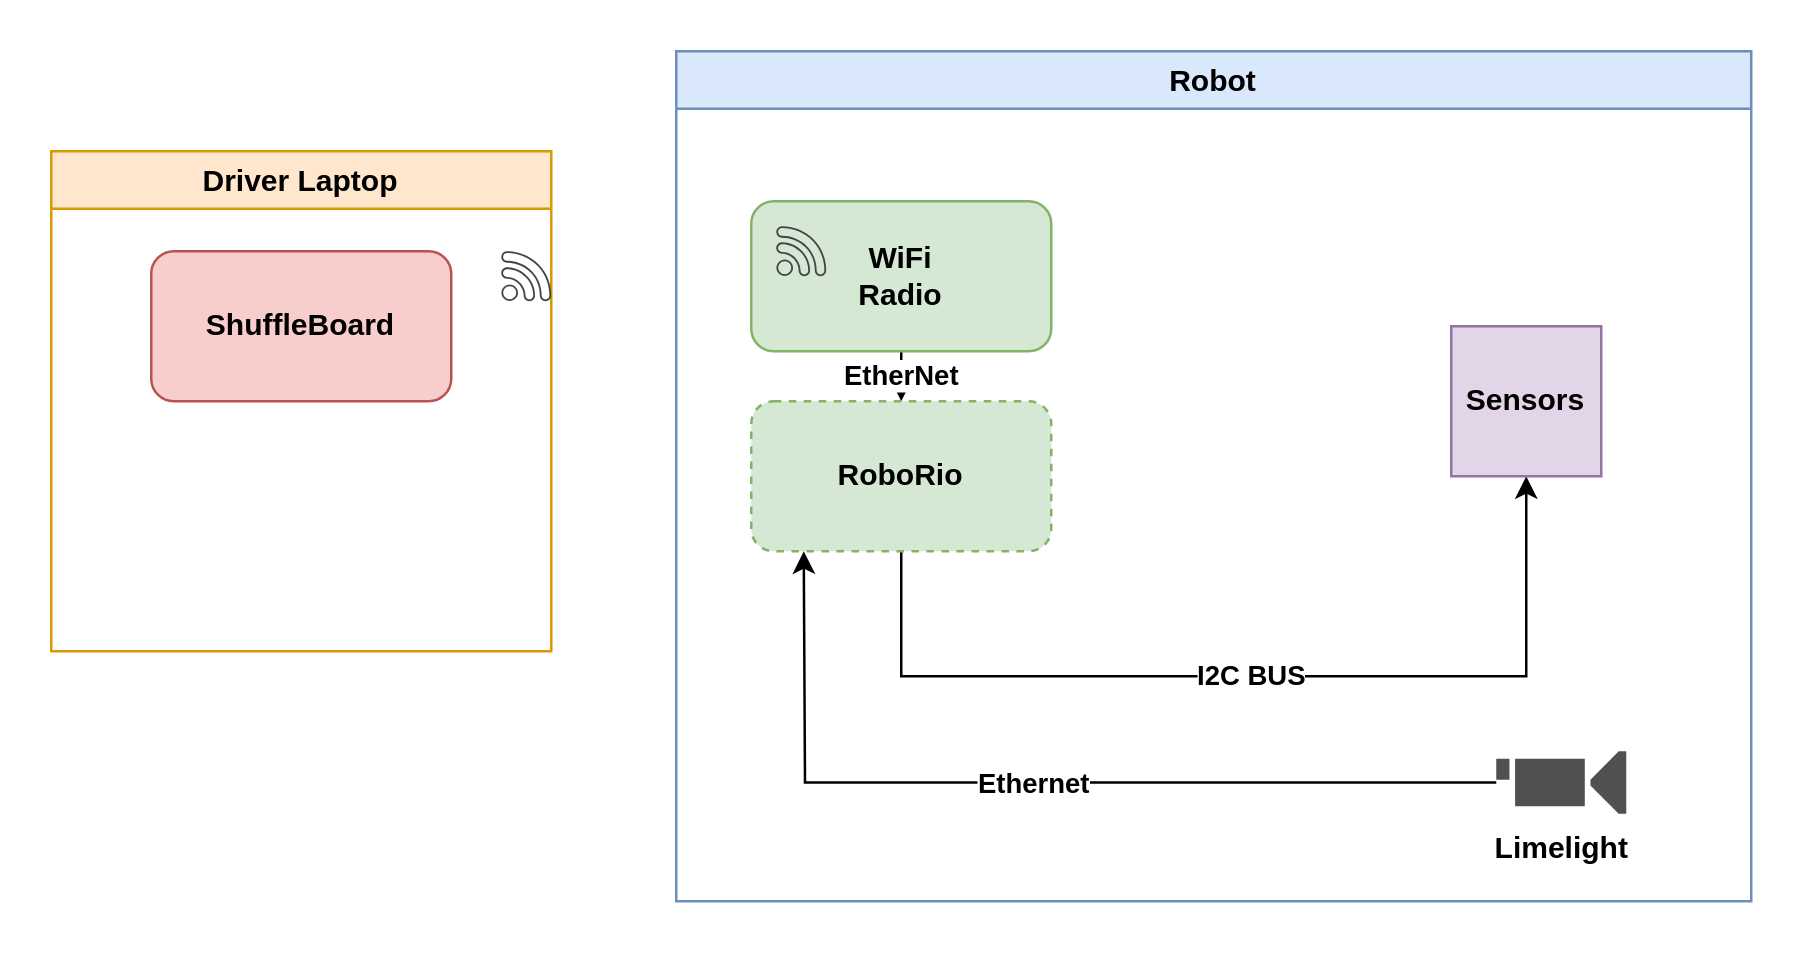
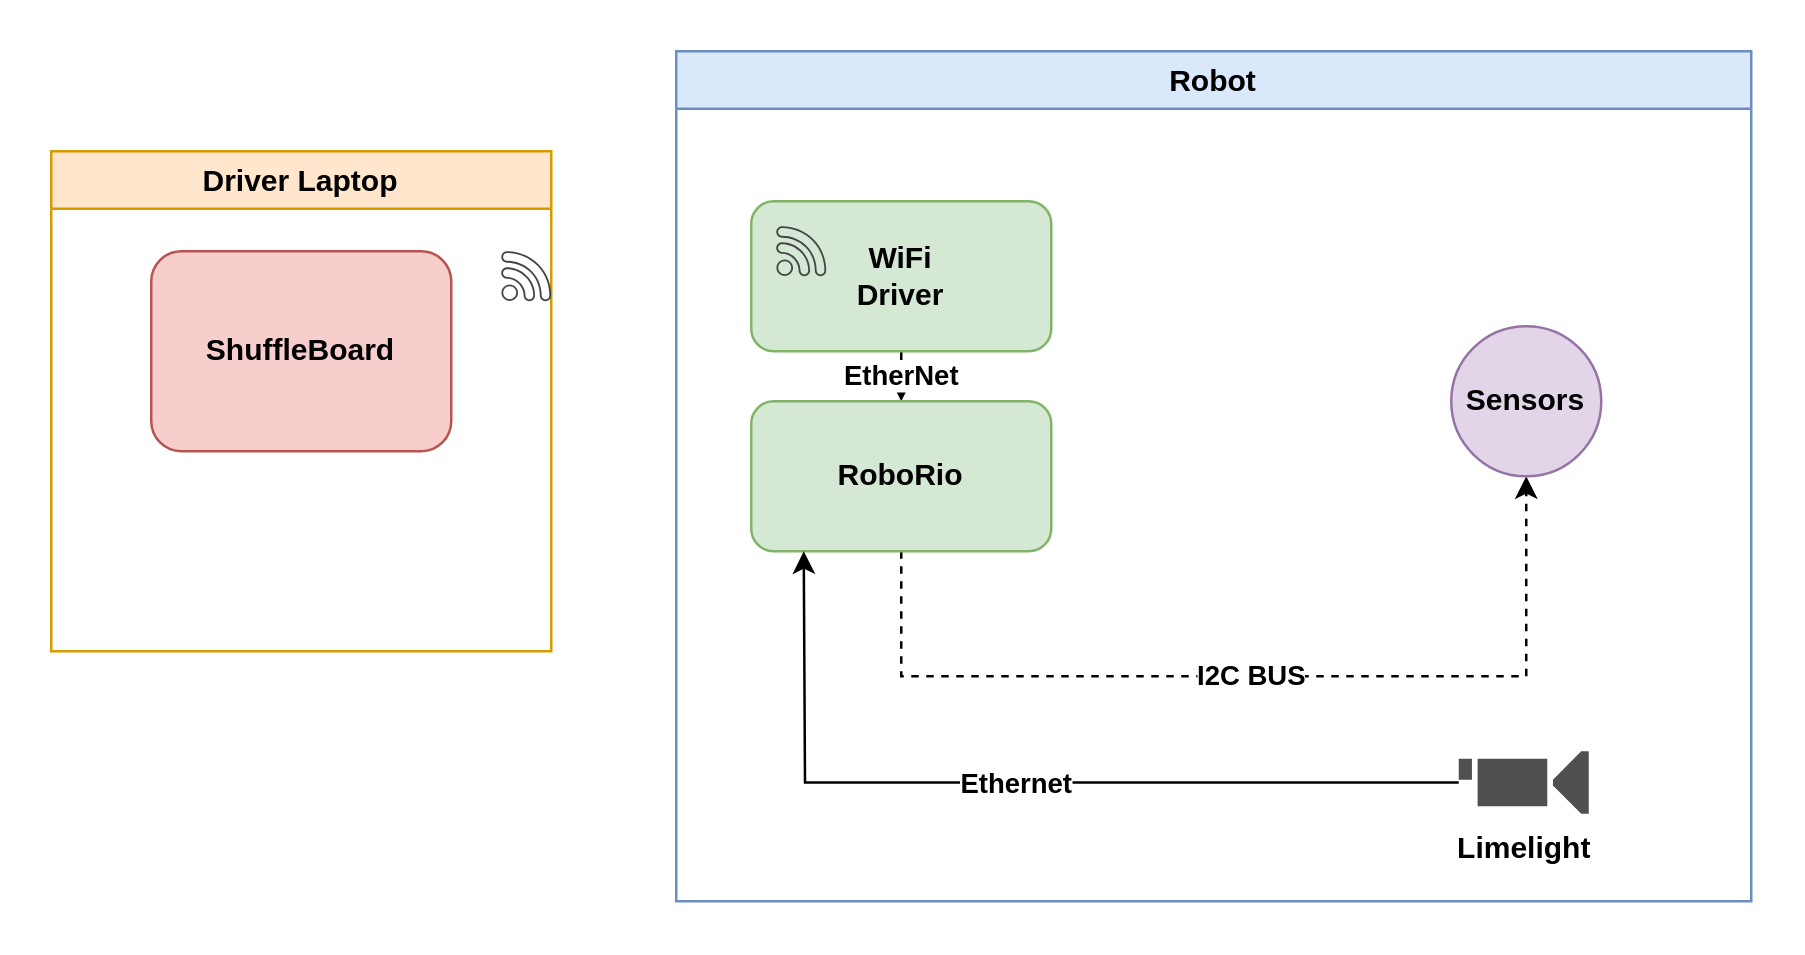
(901, 276) -> (901, 276)
(301, 326) -> (301, 351)
(1526, 401) -> (1526, 401)
(901, 476) -> (901, 476)
(987, 676) -> (987, 676)
(1561, 783) -> (1524, 783)
